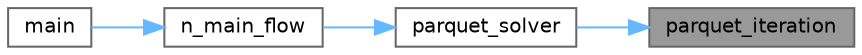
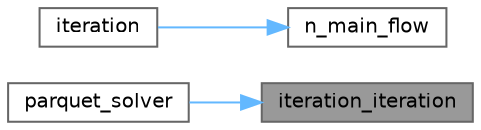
(50, 27) -> (98, 27)
(349, 27) -> none
(752, 27) -> (367, 102)
